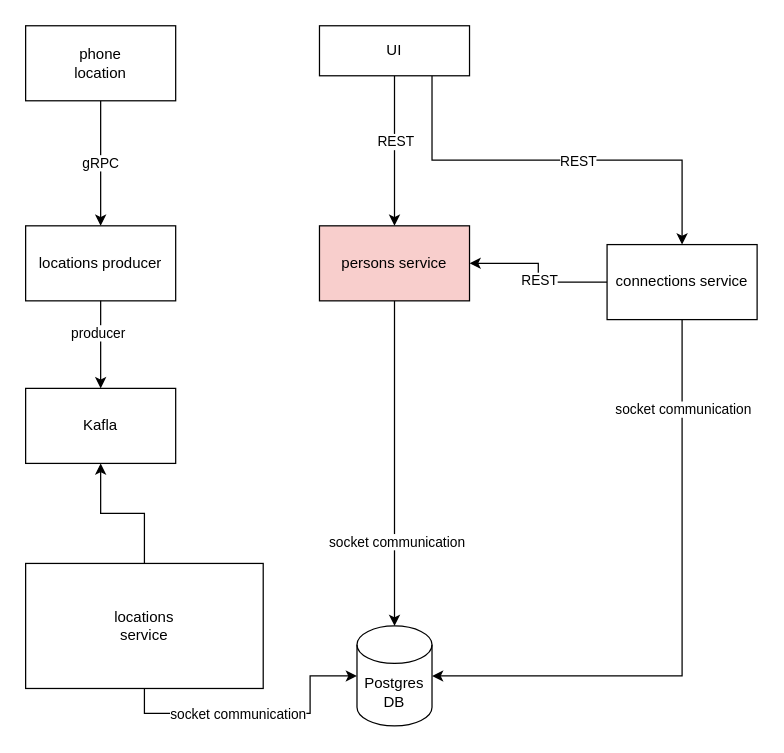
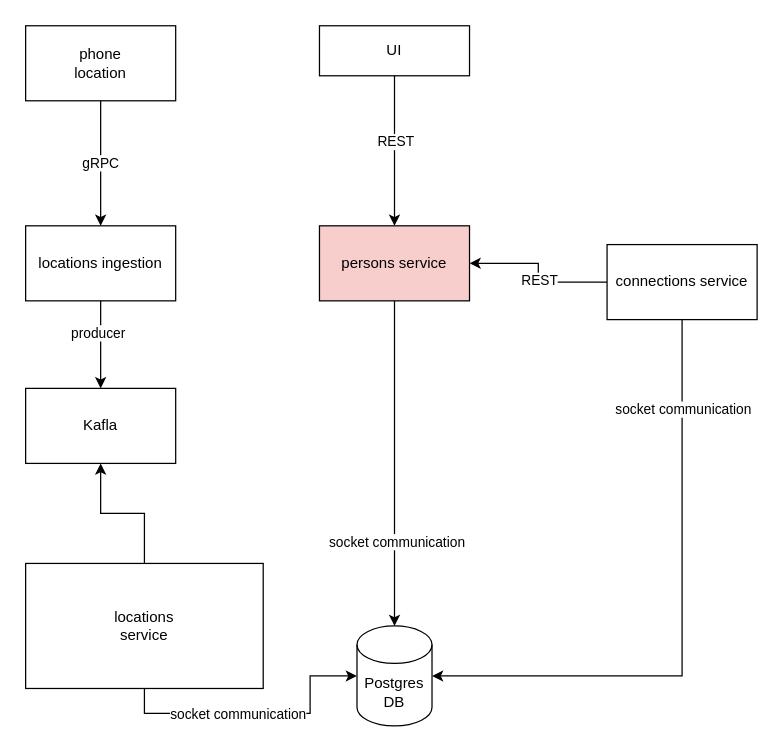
(553, 160) -> none
(101, 263) -> (101, 263)
